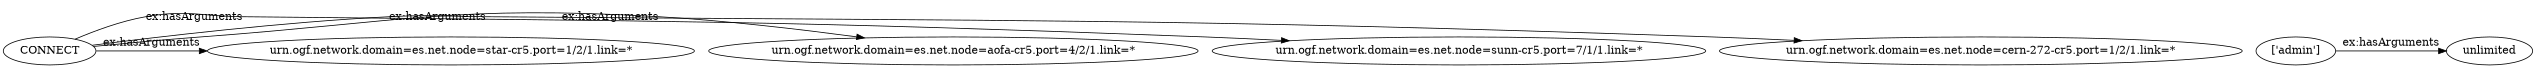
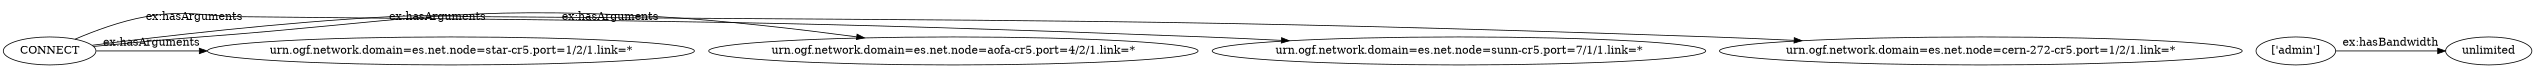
(2391, 43) -> (2391, 43)
